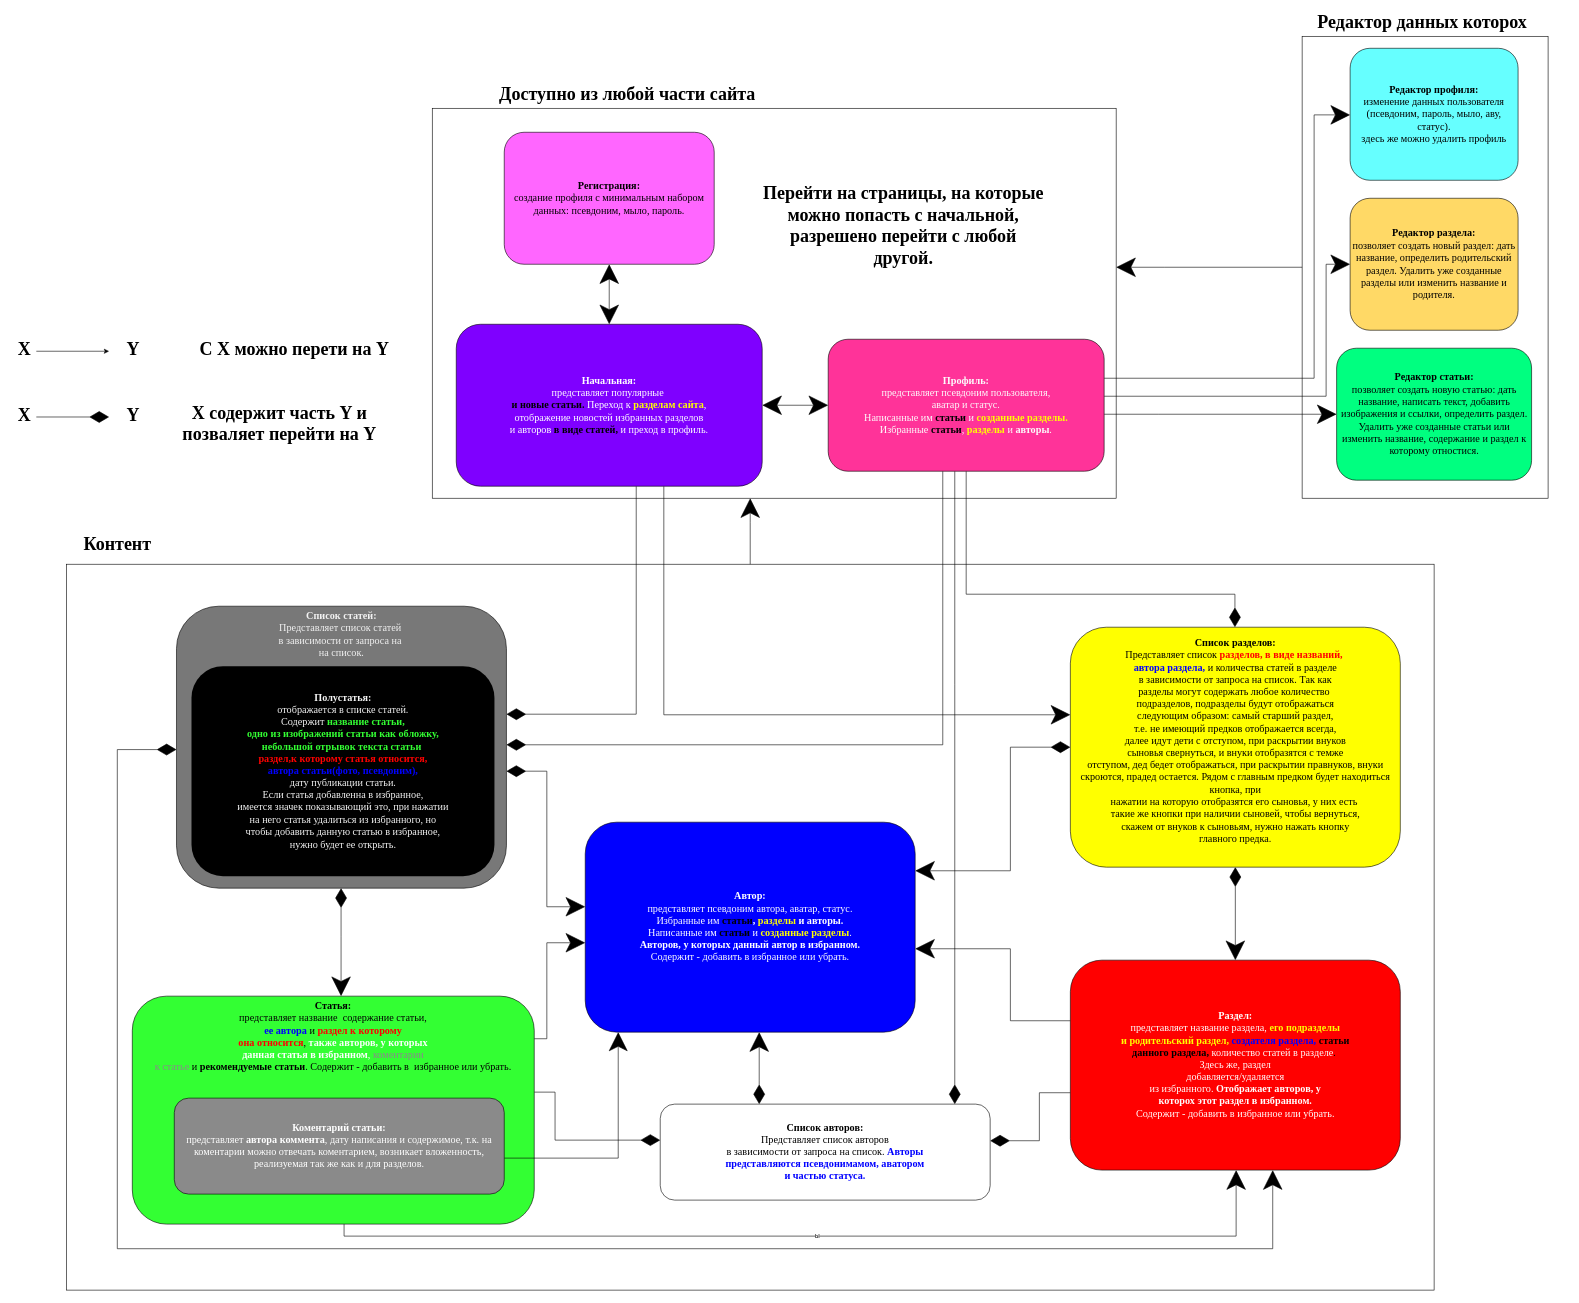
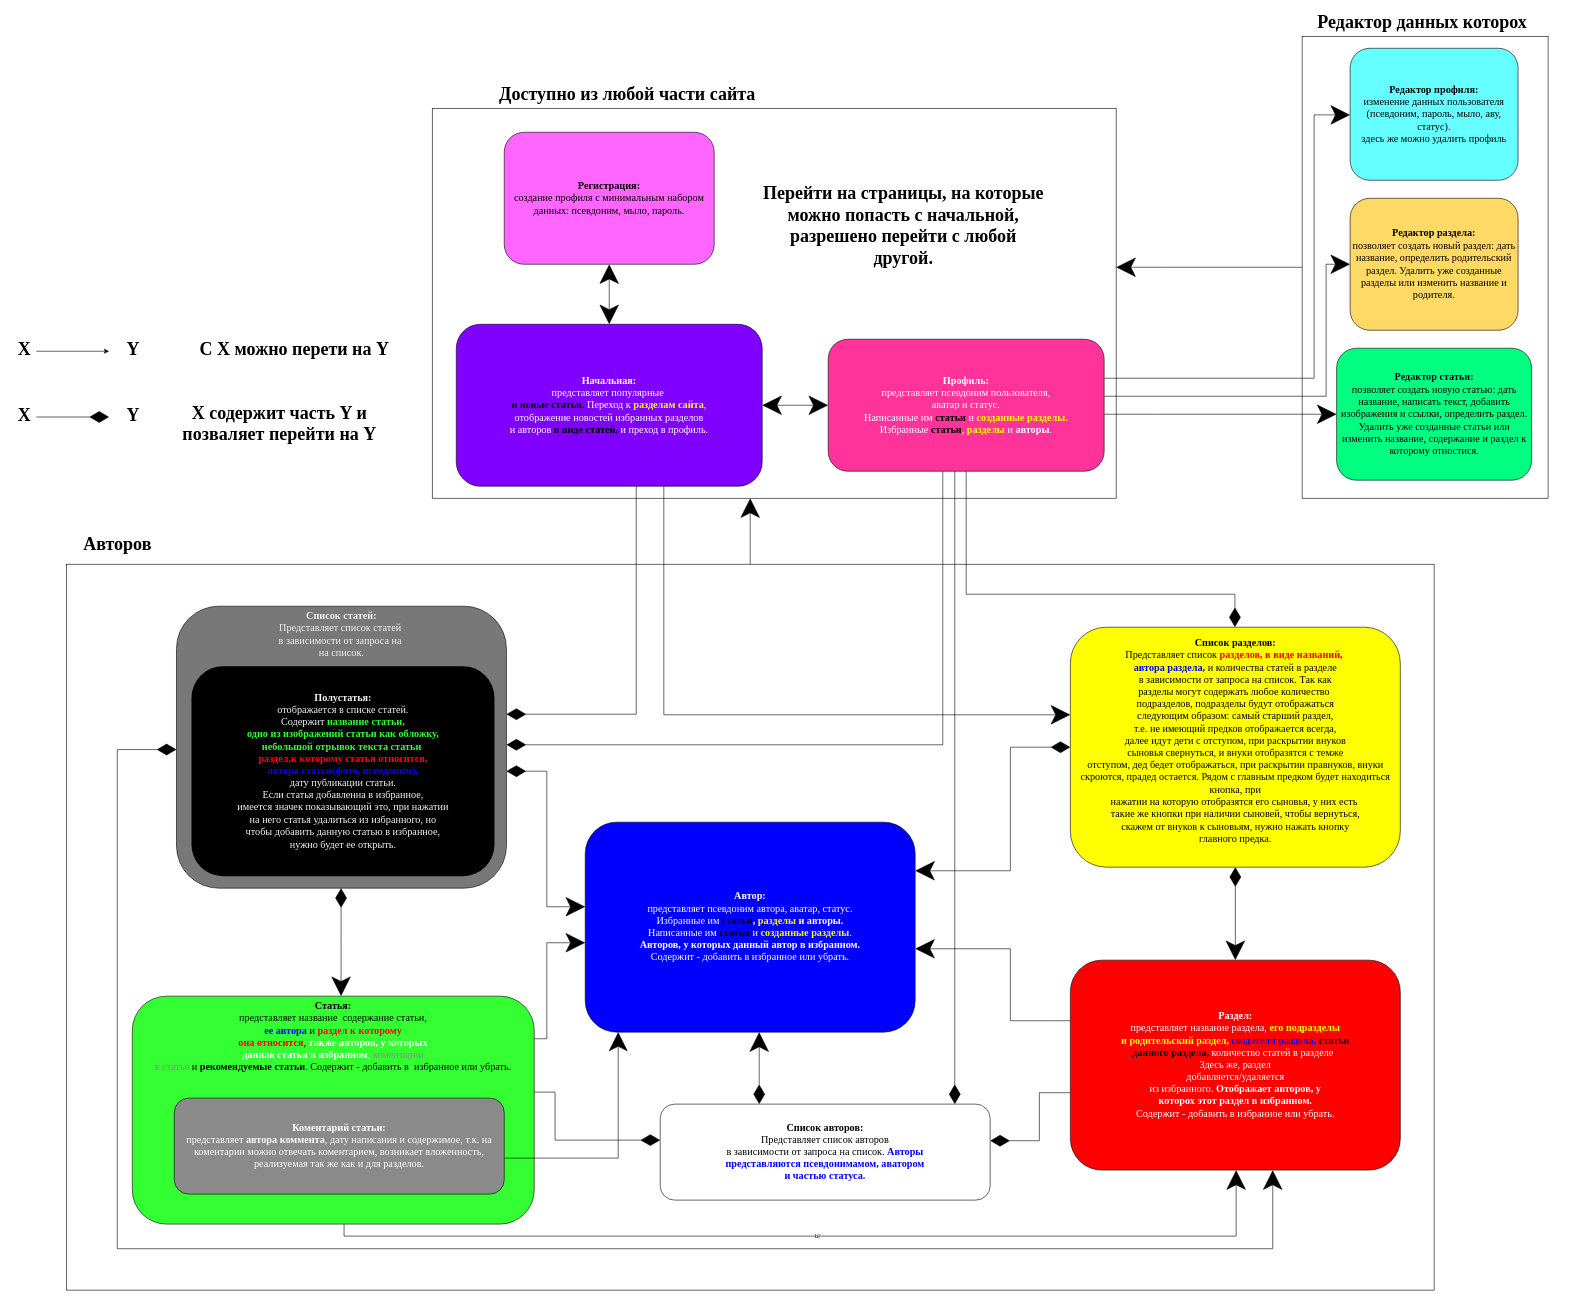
(118, 543) -> (118, 543)
